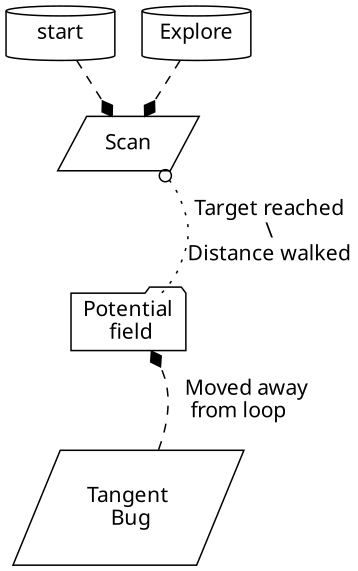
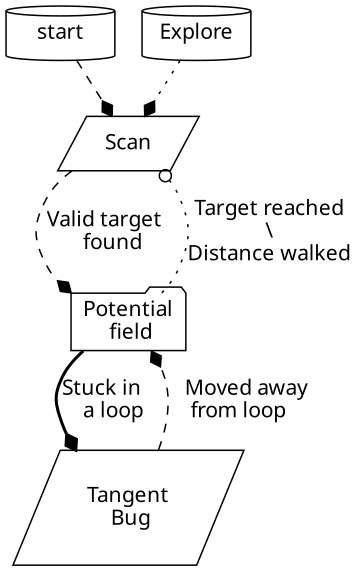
(167, 81) -> (167, 81)
none -> (37, 222)
none -> (58, 389)
